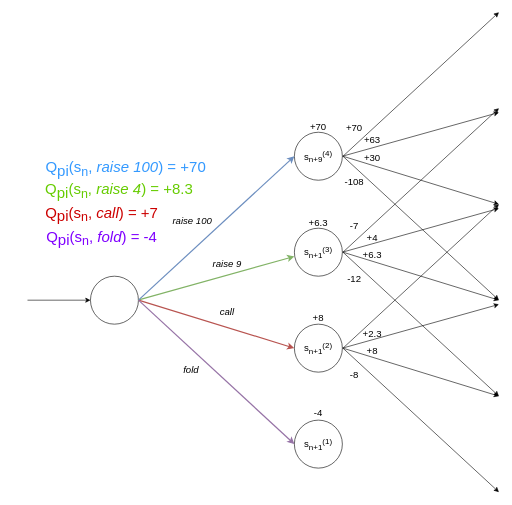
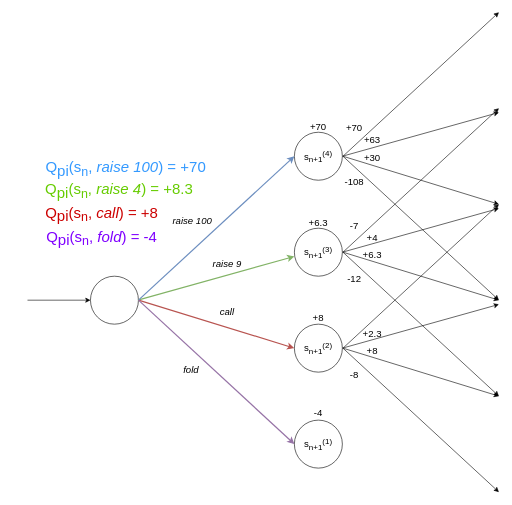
(318, 156) -> (318, 156)
(102, 214) -> (102, 214)
